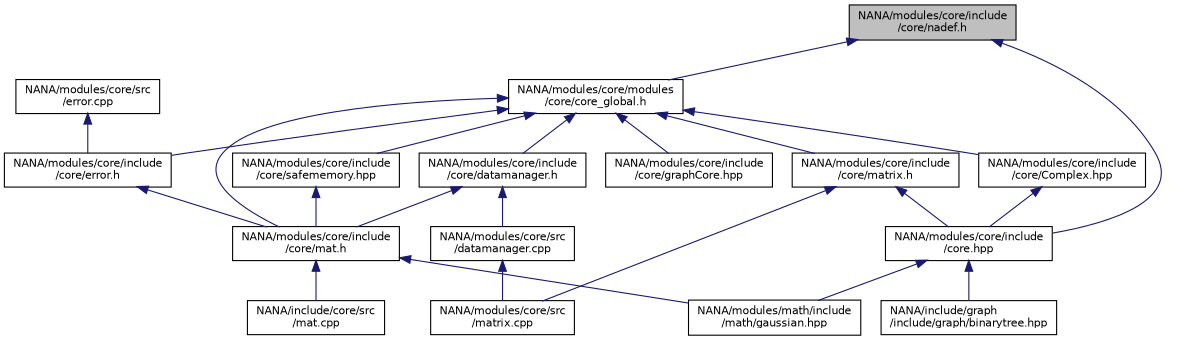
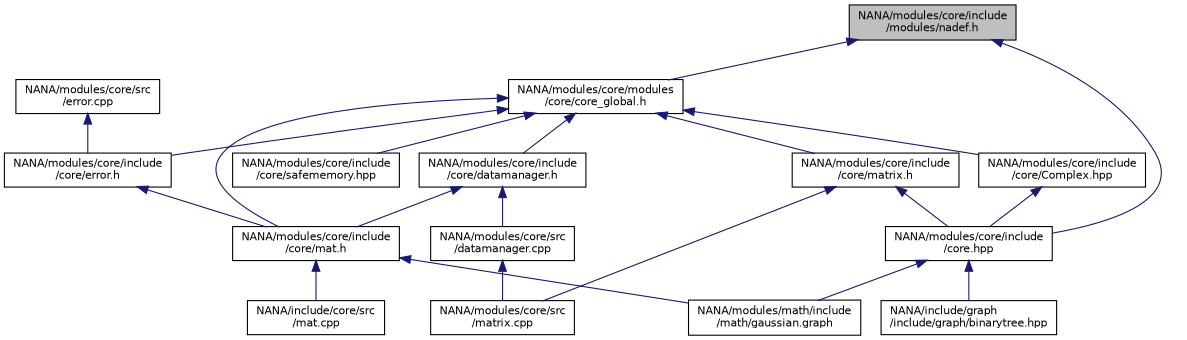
(933, 22) -> (933, 22)
(689, 170) -> none
(316, 212) -> none
(775, 318) -> (775, 318)
